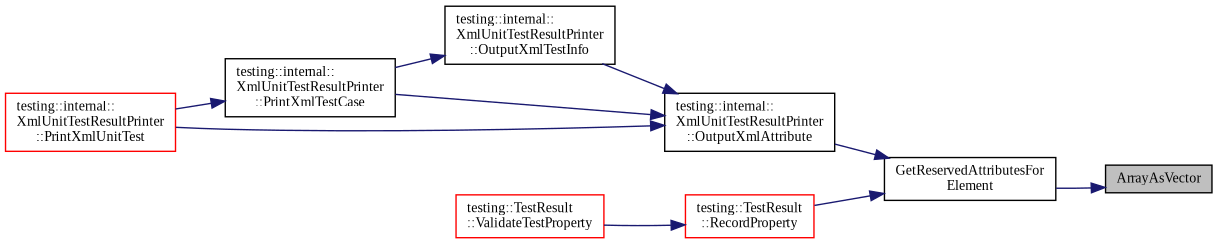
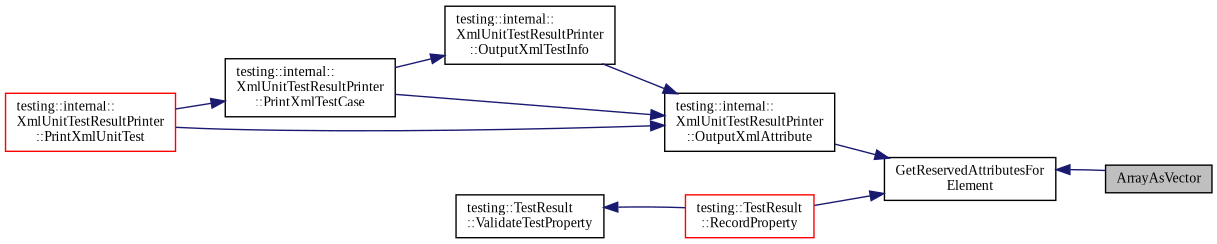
(1074, 188) -> (1088, 170)
(530, 216) -> (530, 216)
(637, 226) -> (652, 207)
